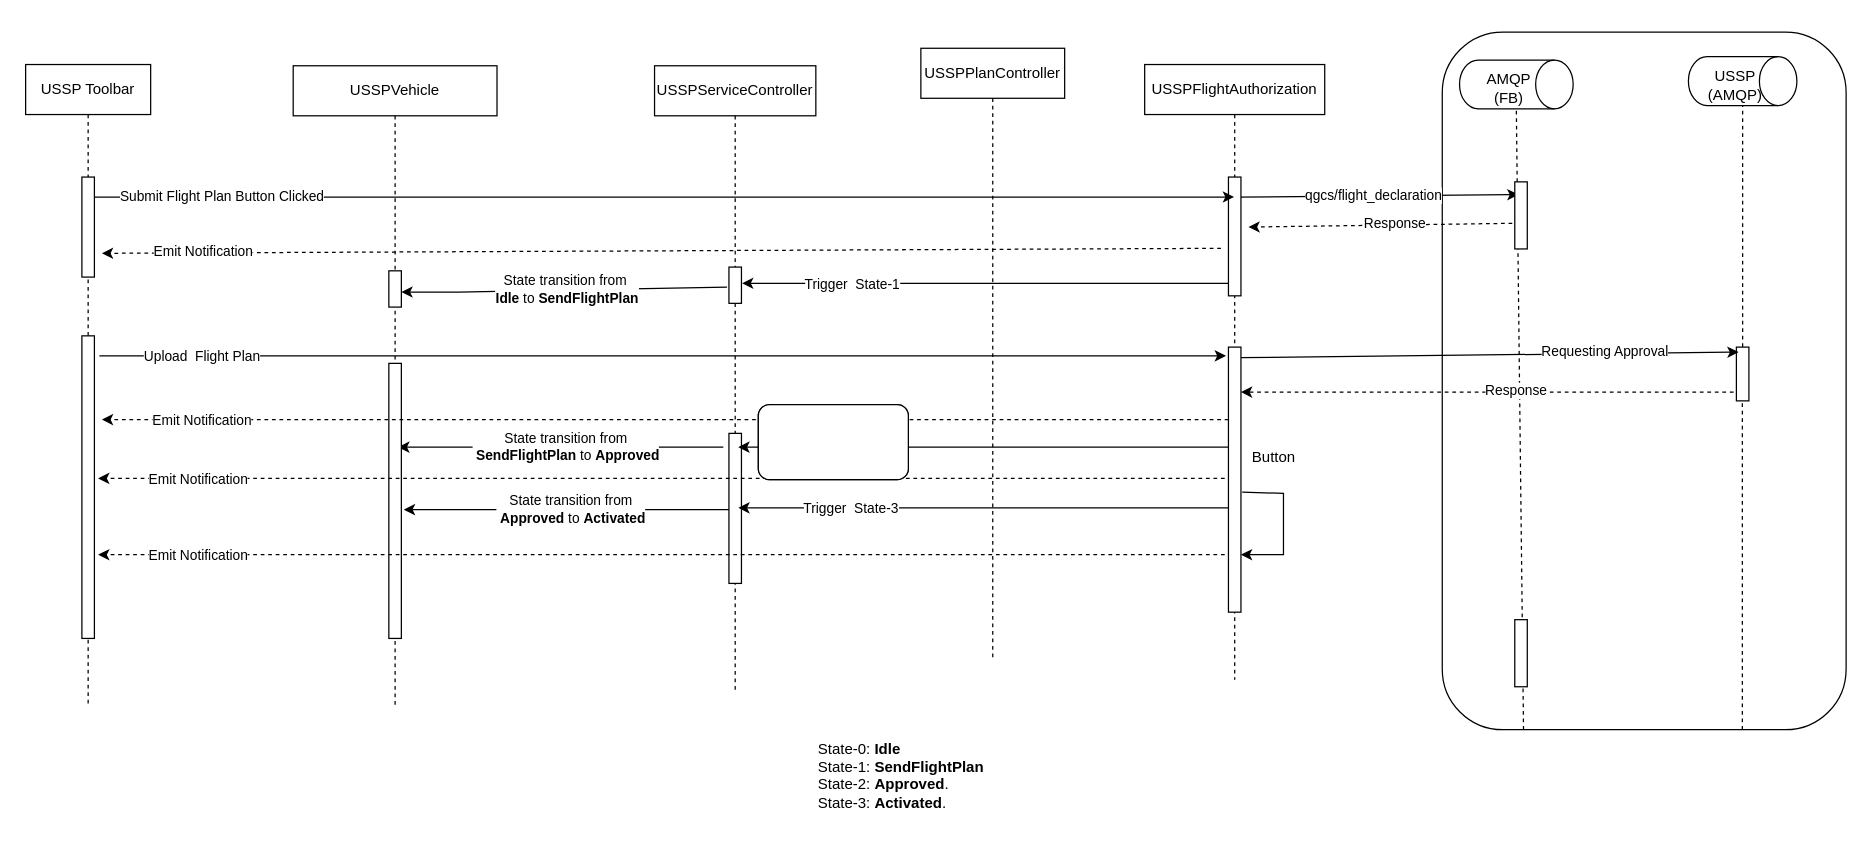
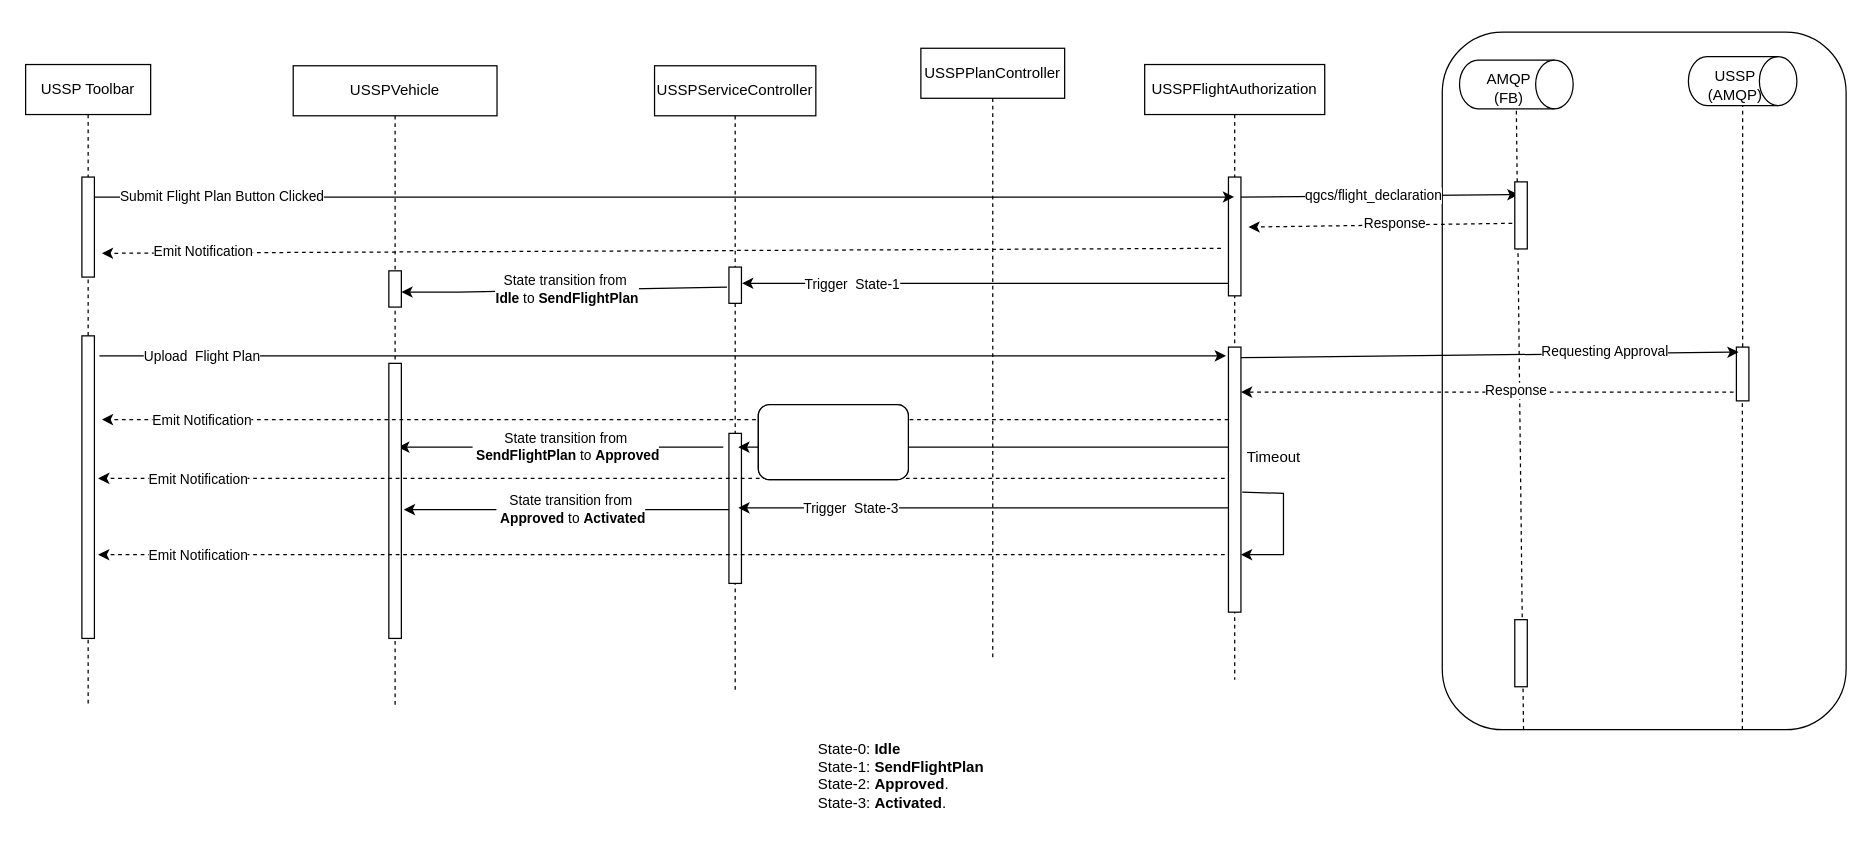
(1274, 457) -> (1274, 457)
